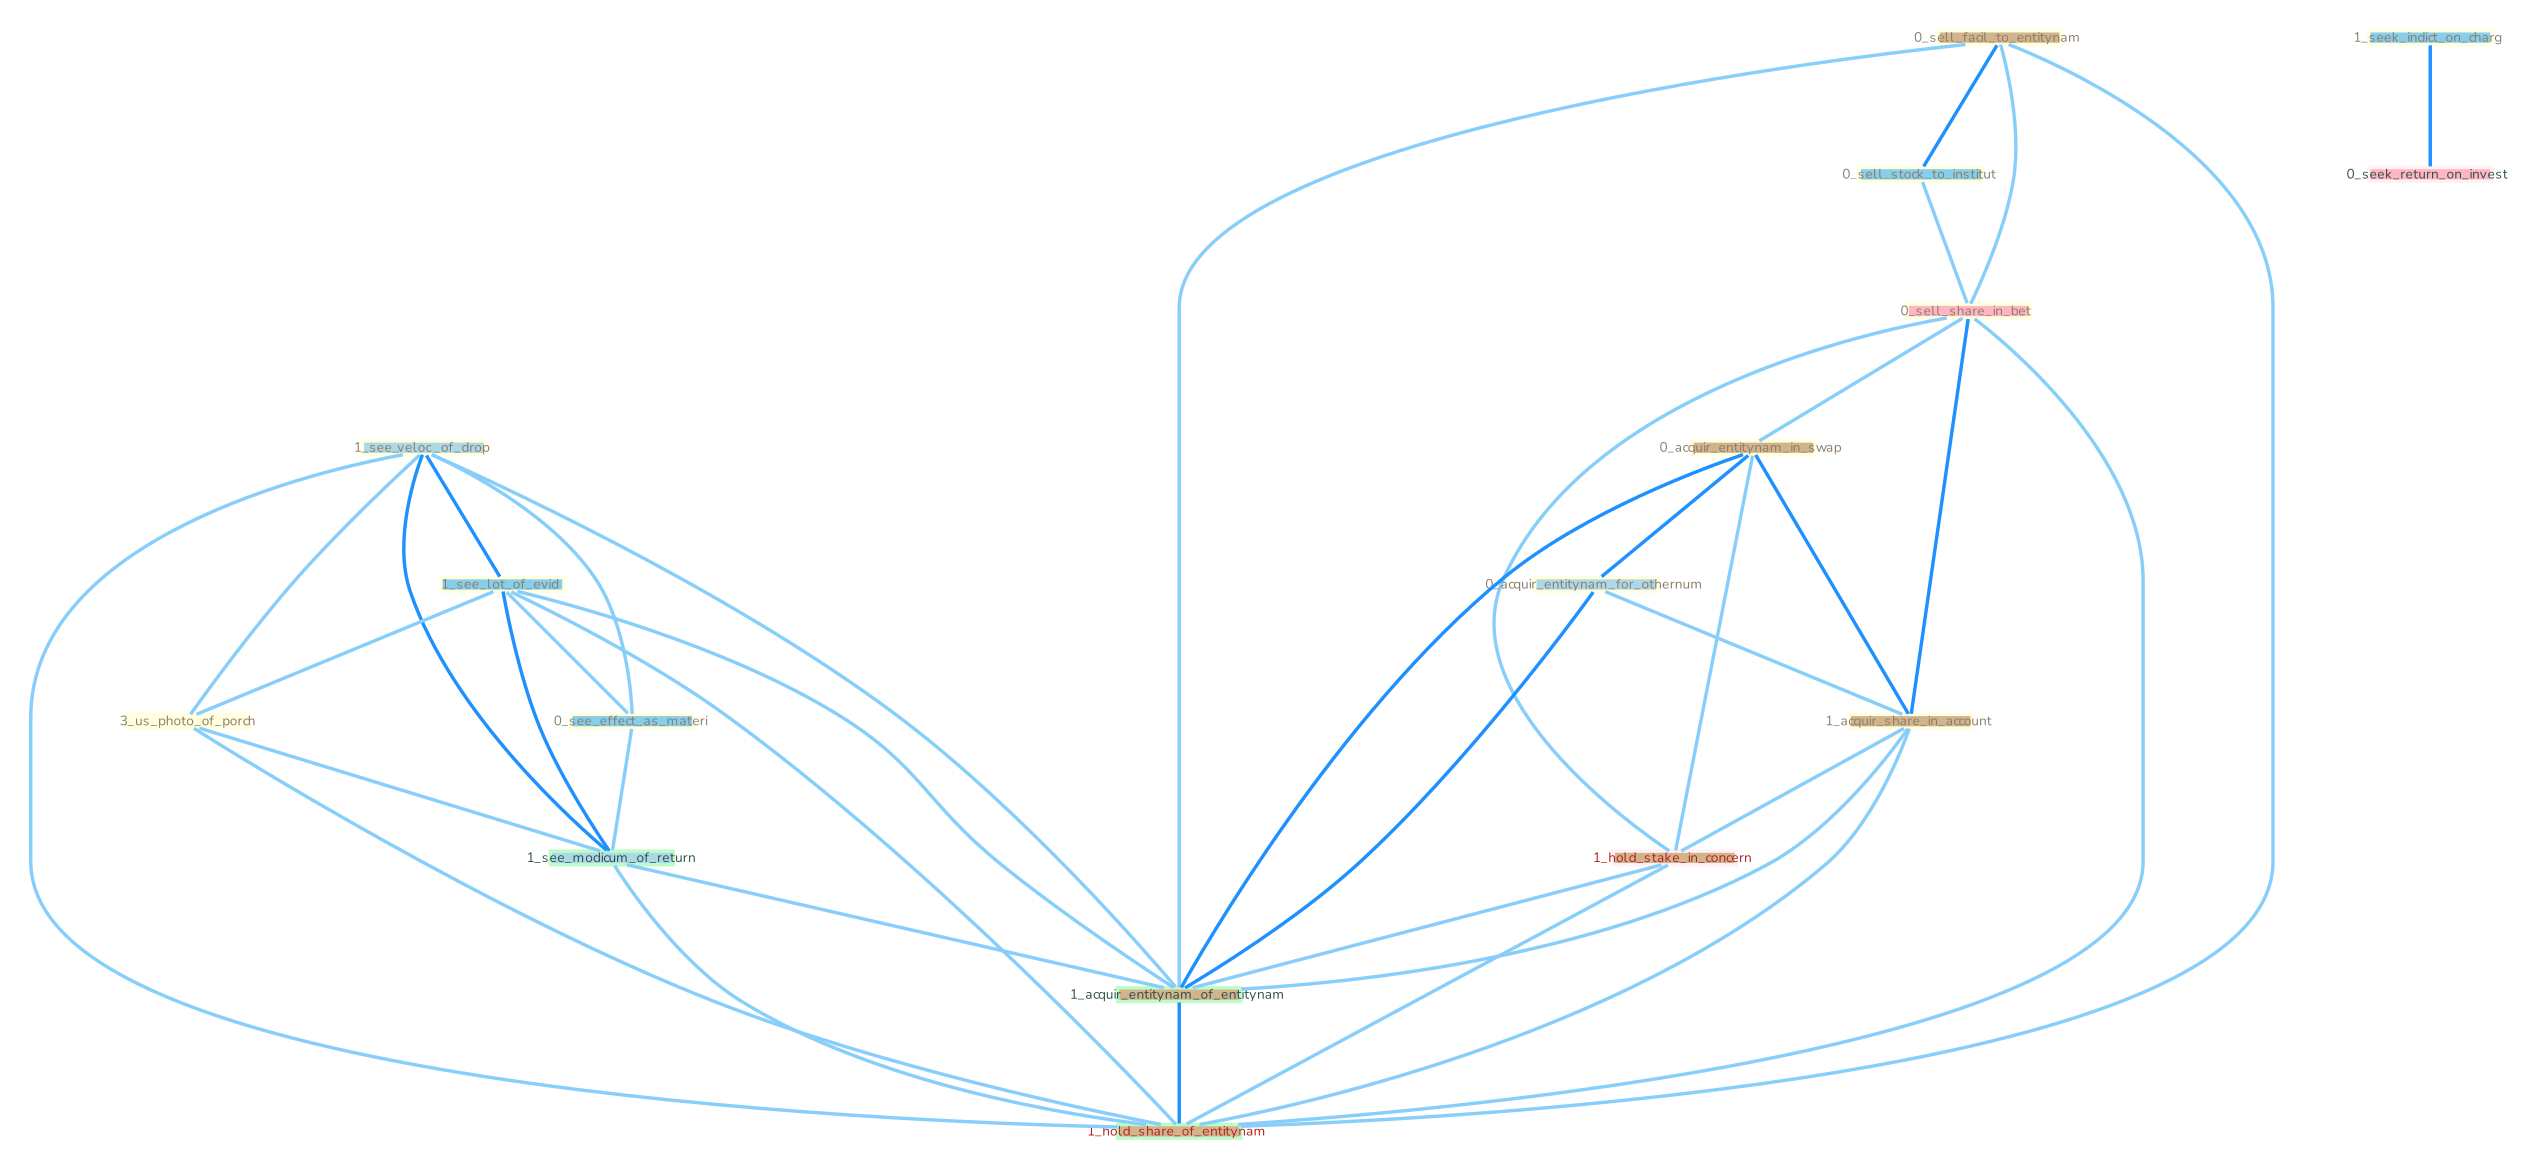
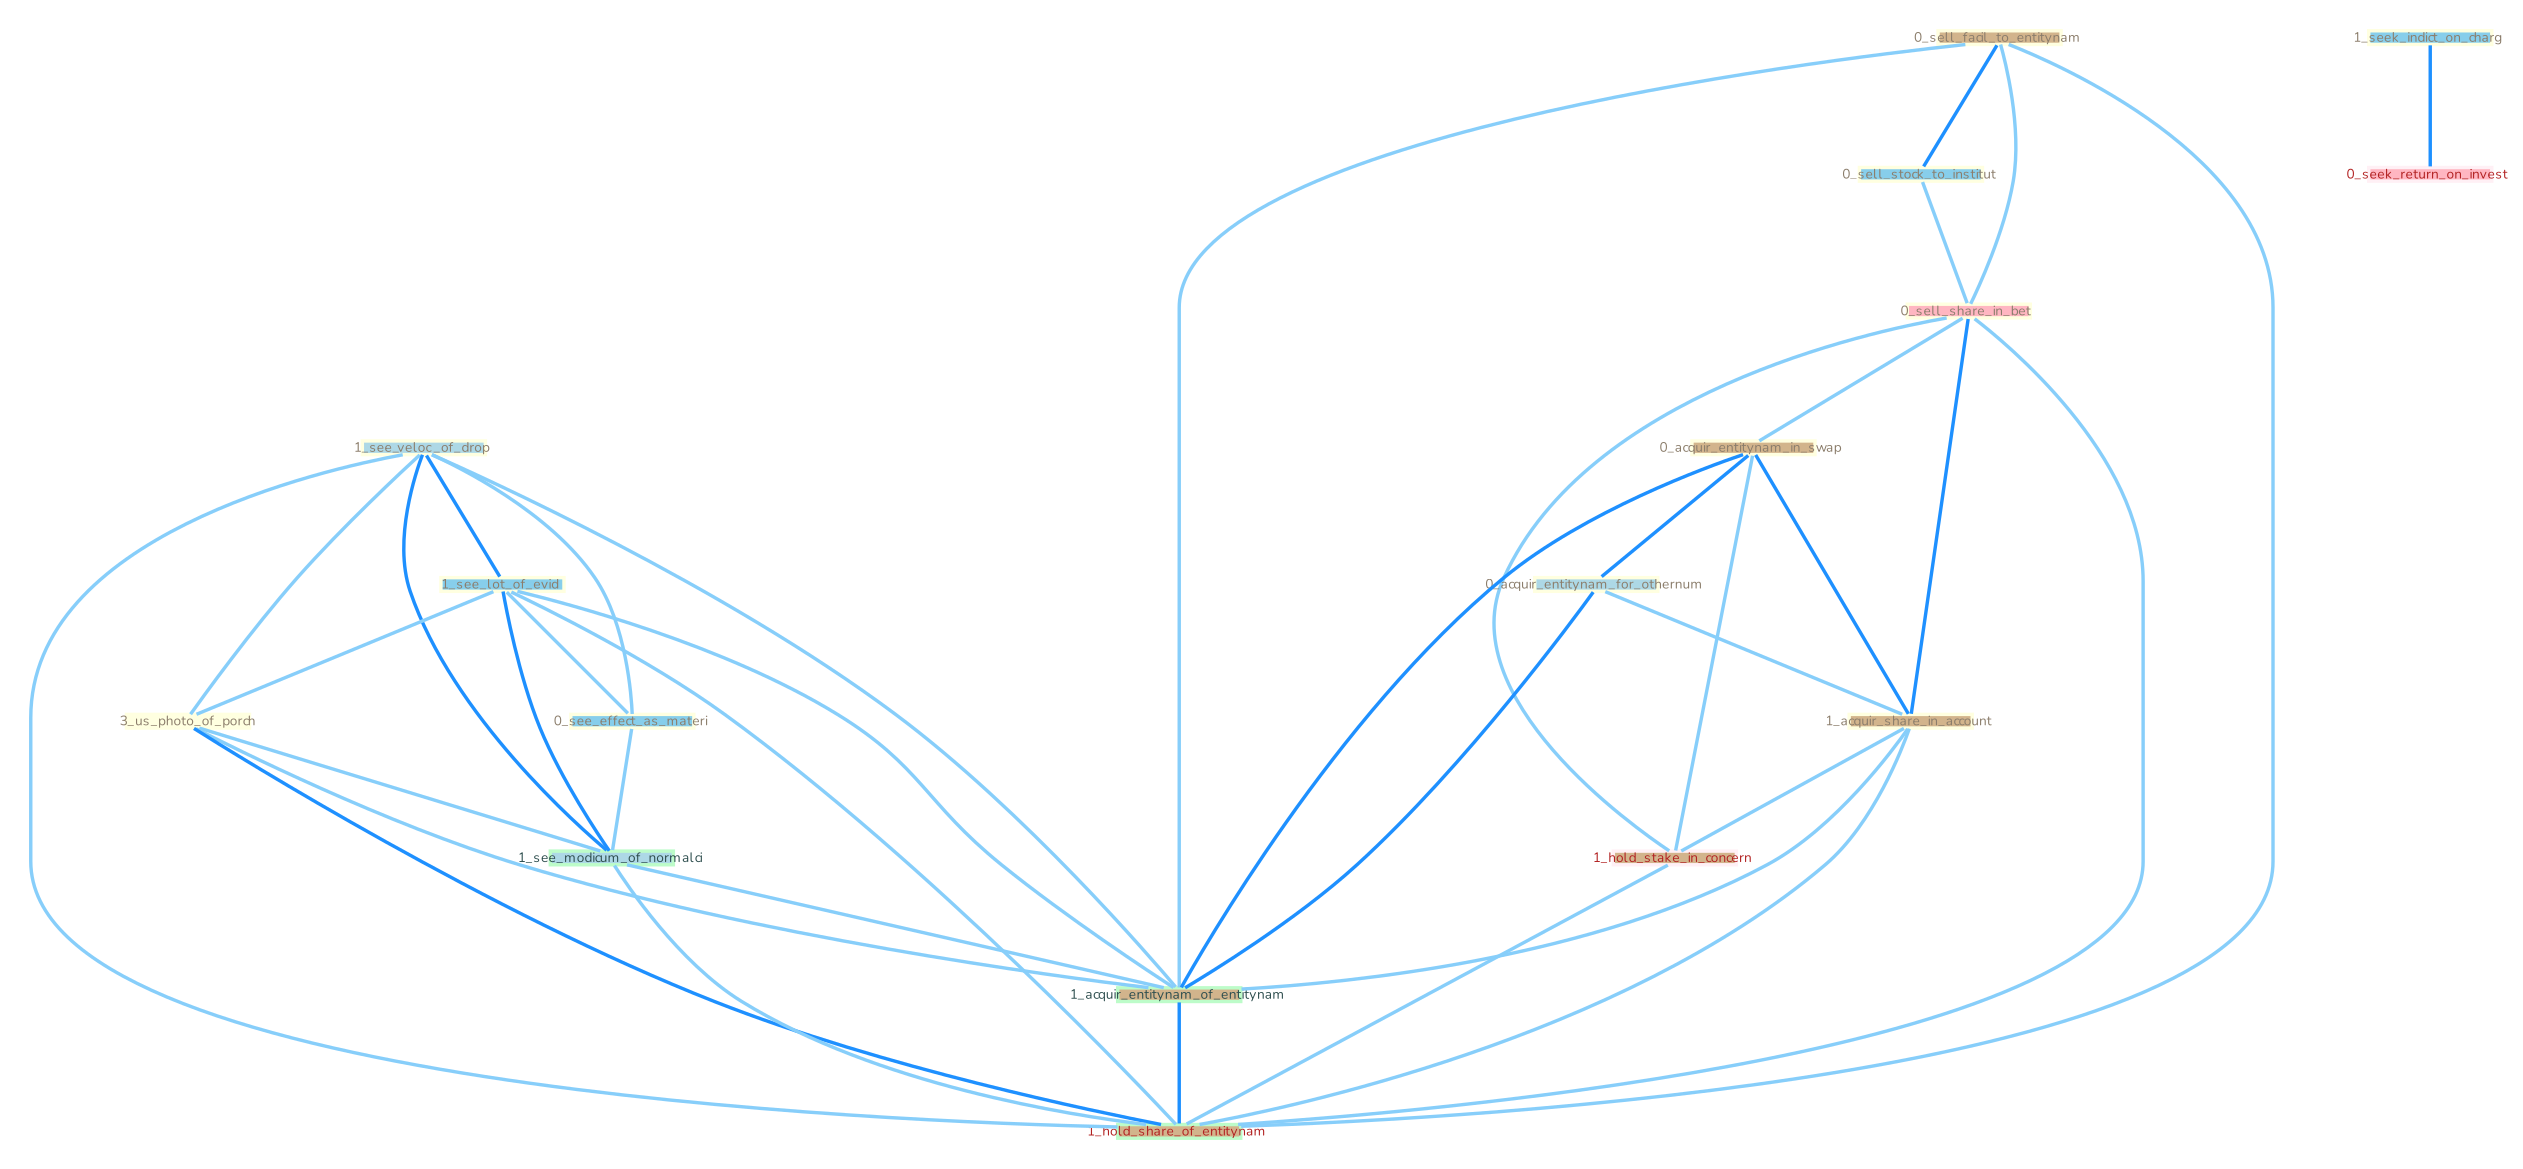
(2430, 174) -> (2430, 174)
(612, 858) -> (612, 858)
(1427, 926) -> (684, 908)
(657, 977) -> (657, 977)
